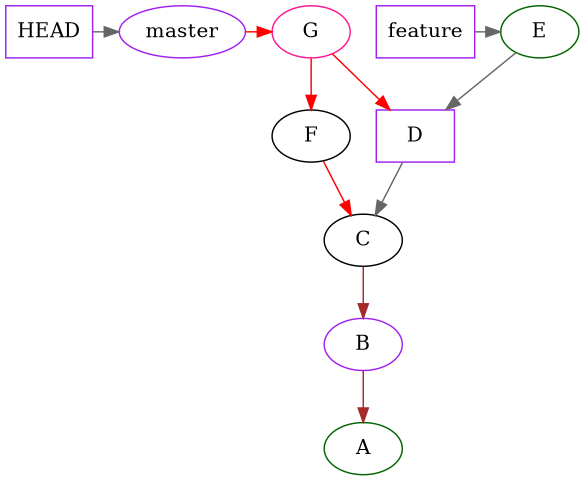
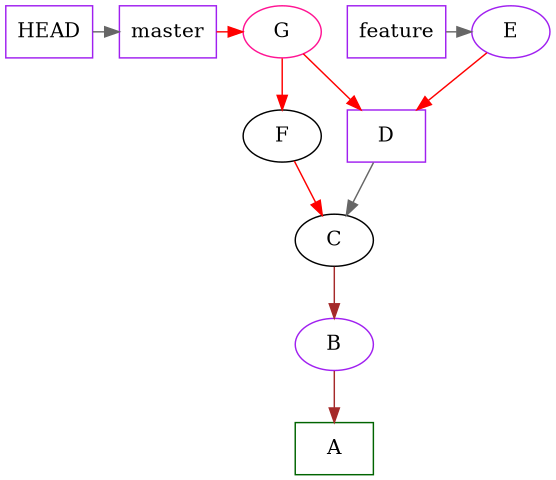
(182, 32) -> (168, 32)
(540, 32) -> (511, 32)
(487, 77) -> (458, 77)
(363, 449) -> (334, 449)
